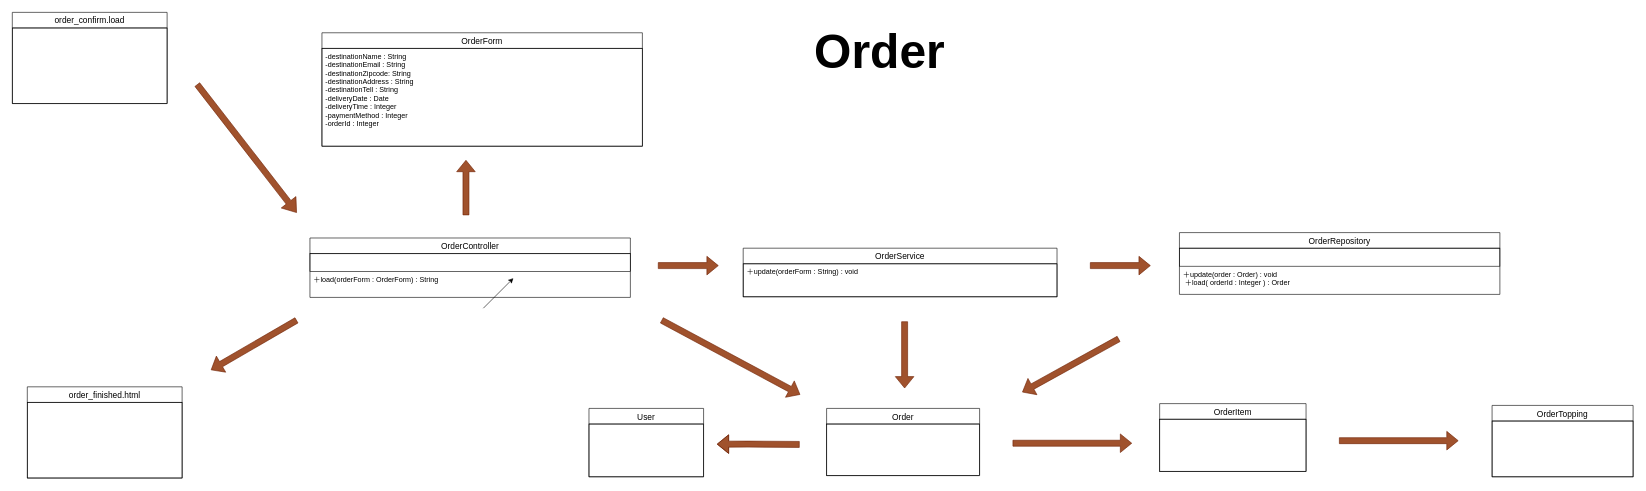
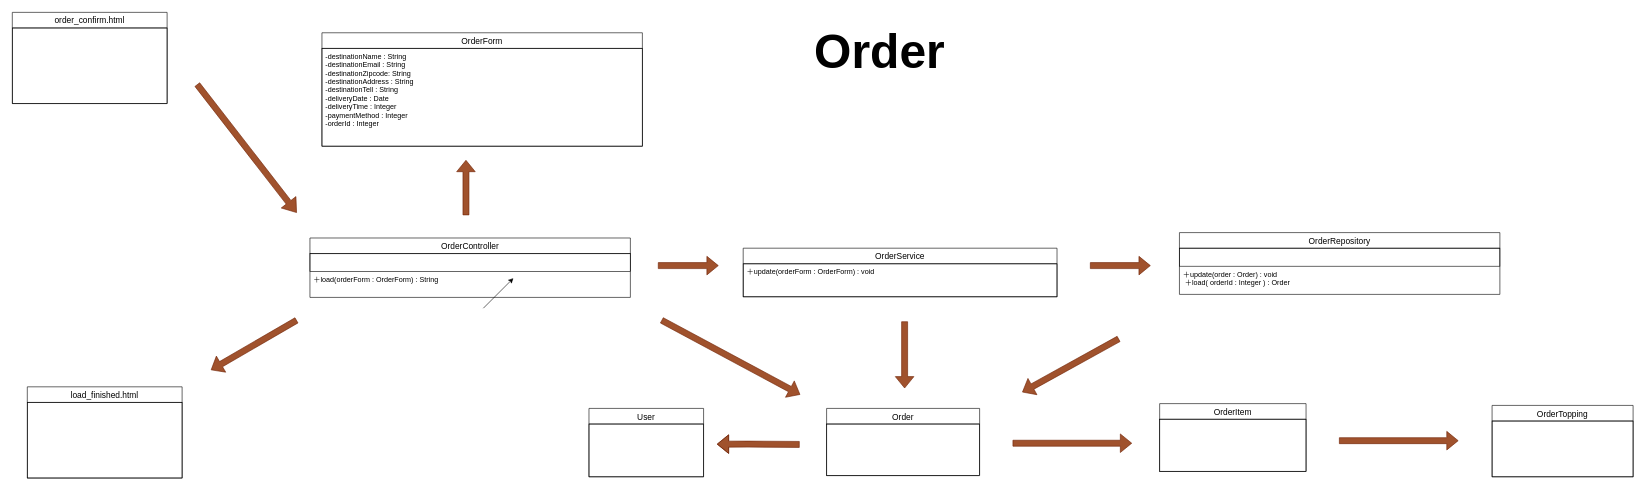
(89, 21) -> (89, 21)
(809, 272) -> (816, 272)
(104, 395) -> (104, 395)
